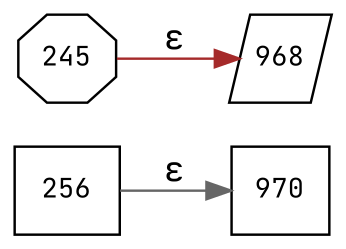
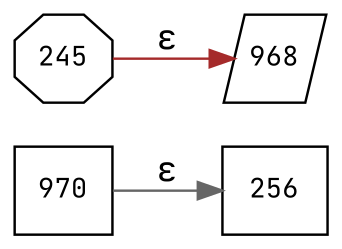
(163, 191) -> (155, 191)
